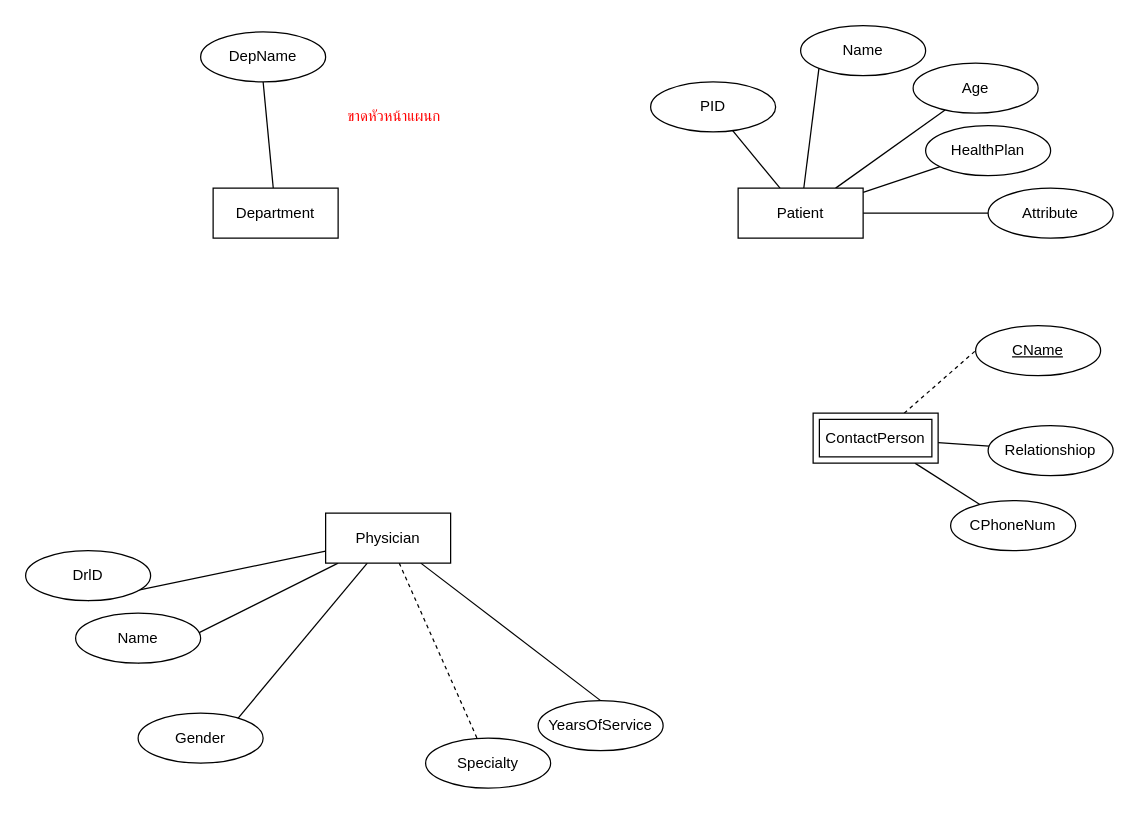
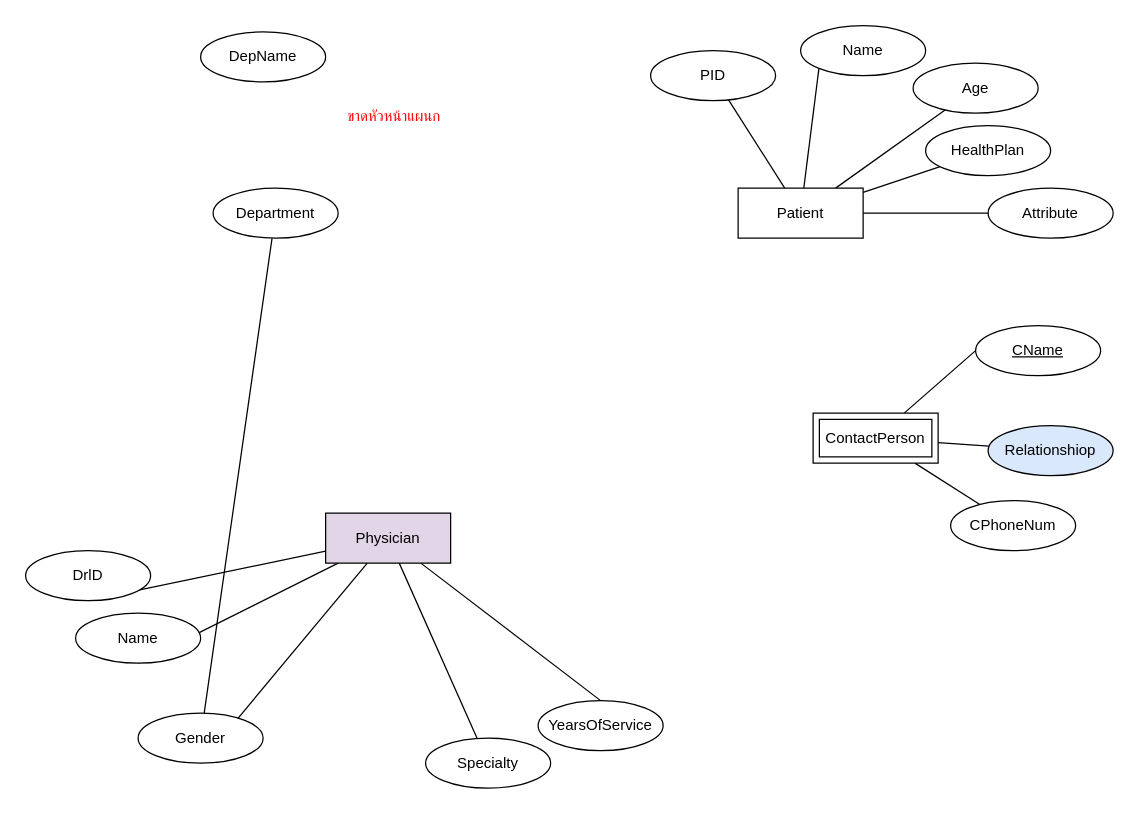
(713, 107) -> (713, 76)
(268, 135) -> (238, 475)
(276, 213) -> (276, 213)
(939, 383) -> (939, 383)
(1051, 451) -> (1051, 451)
(388, 538) -> (388, 538)
(438, 649) -> (438, 649)
